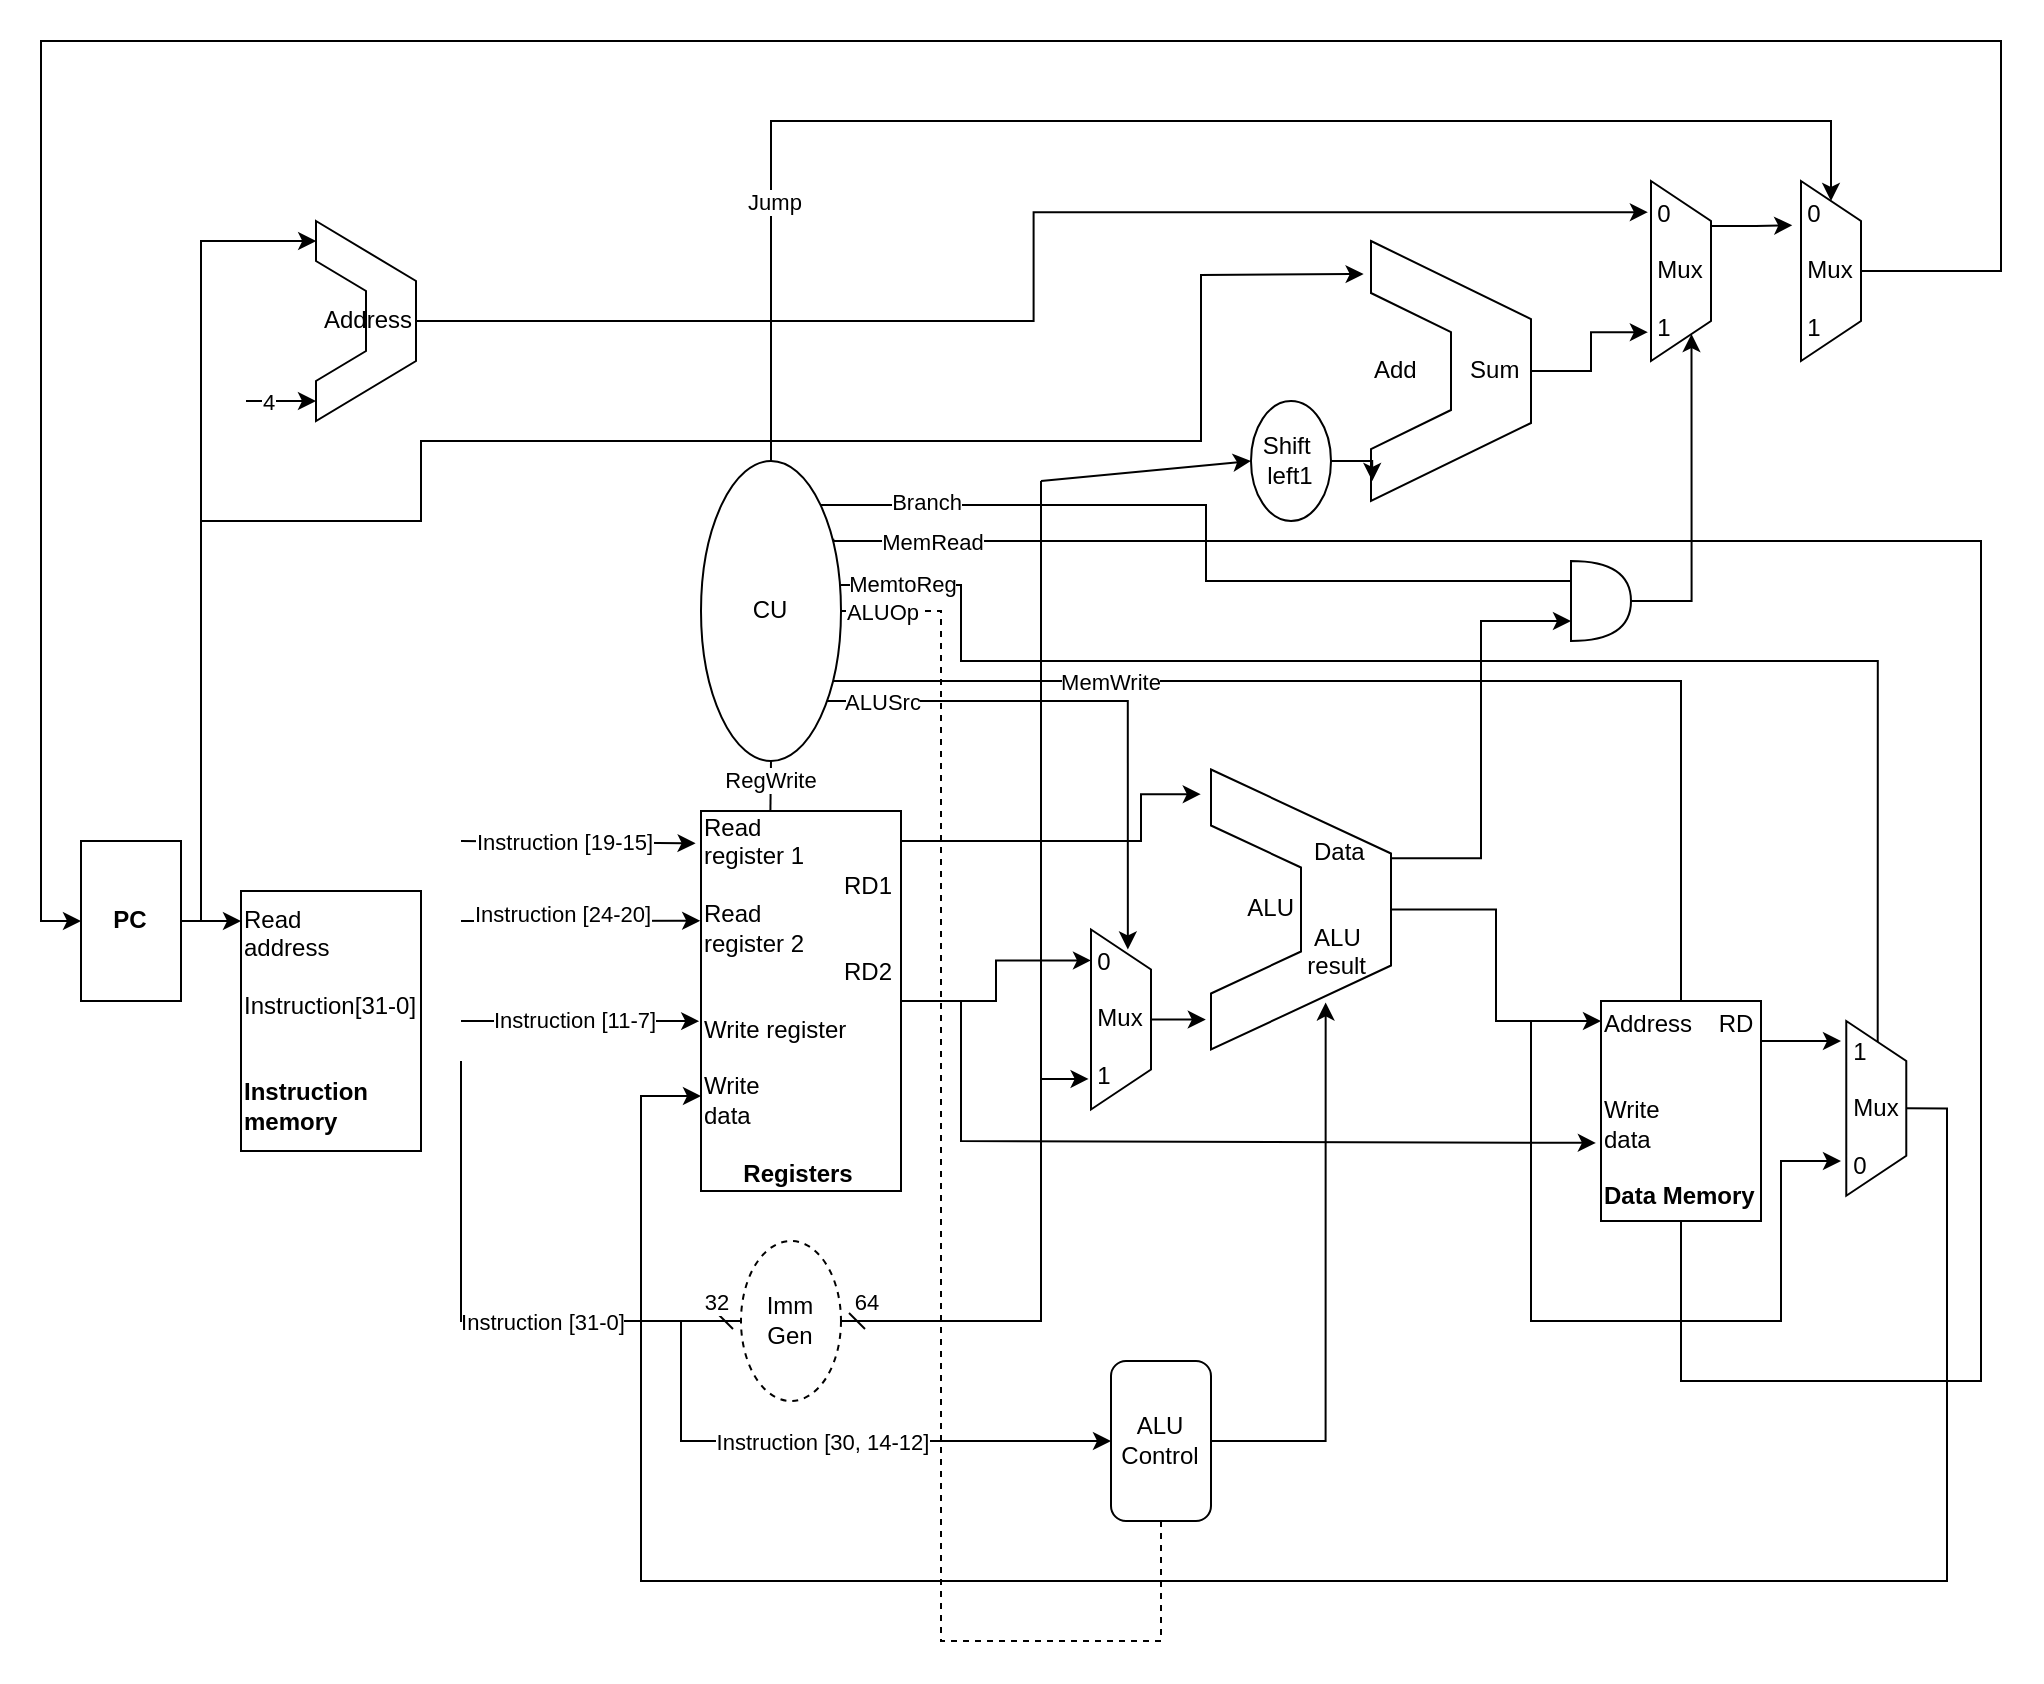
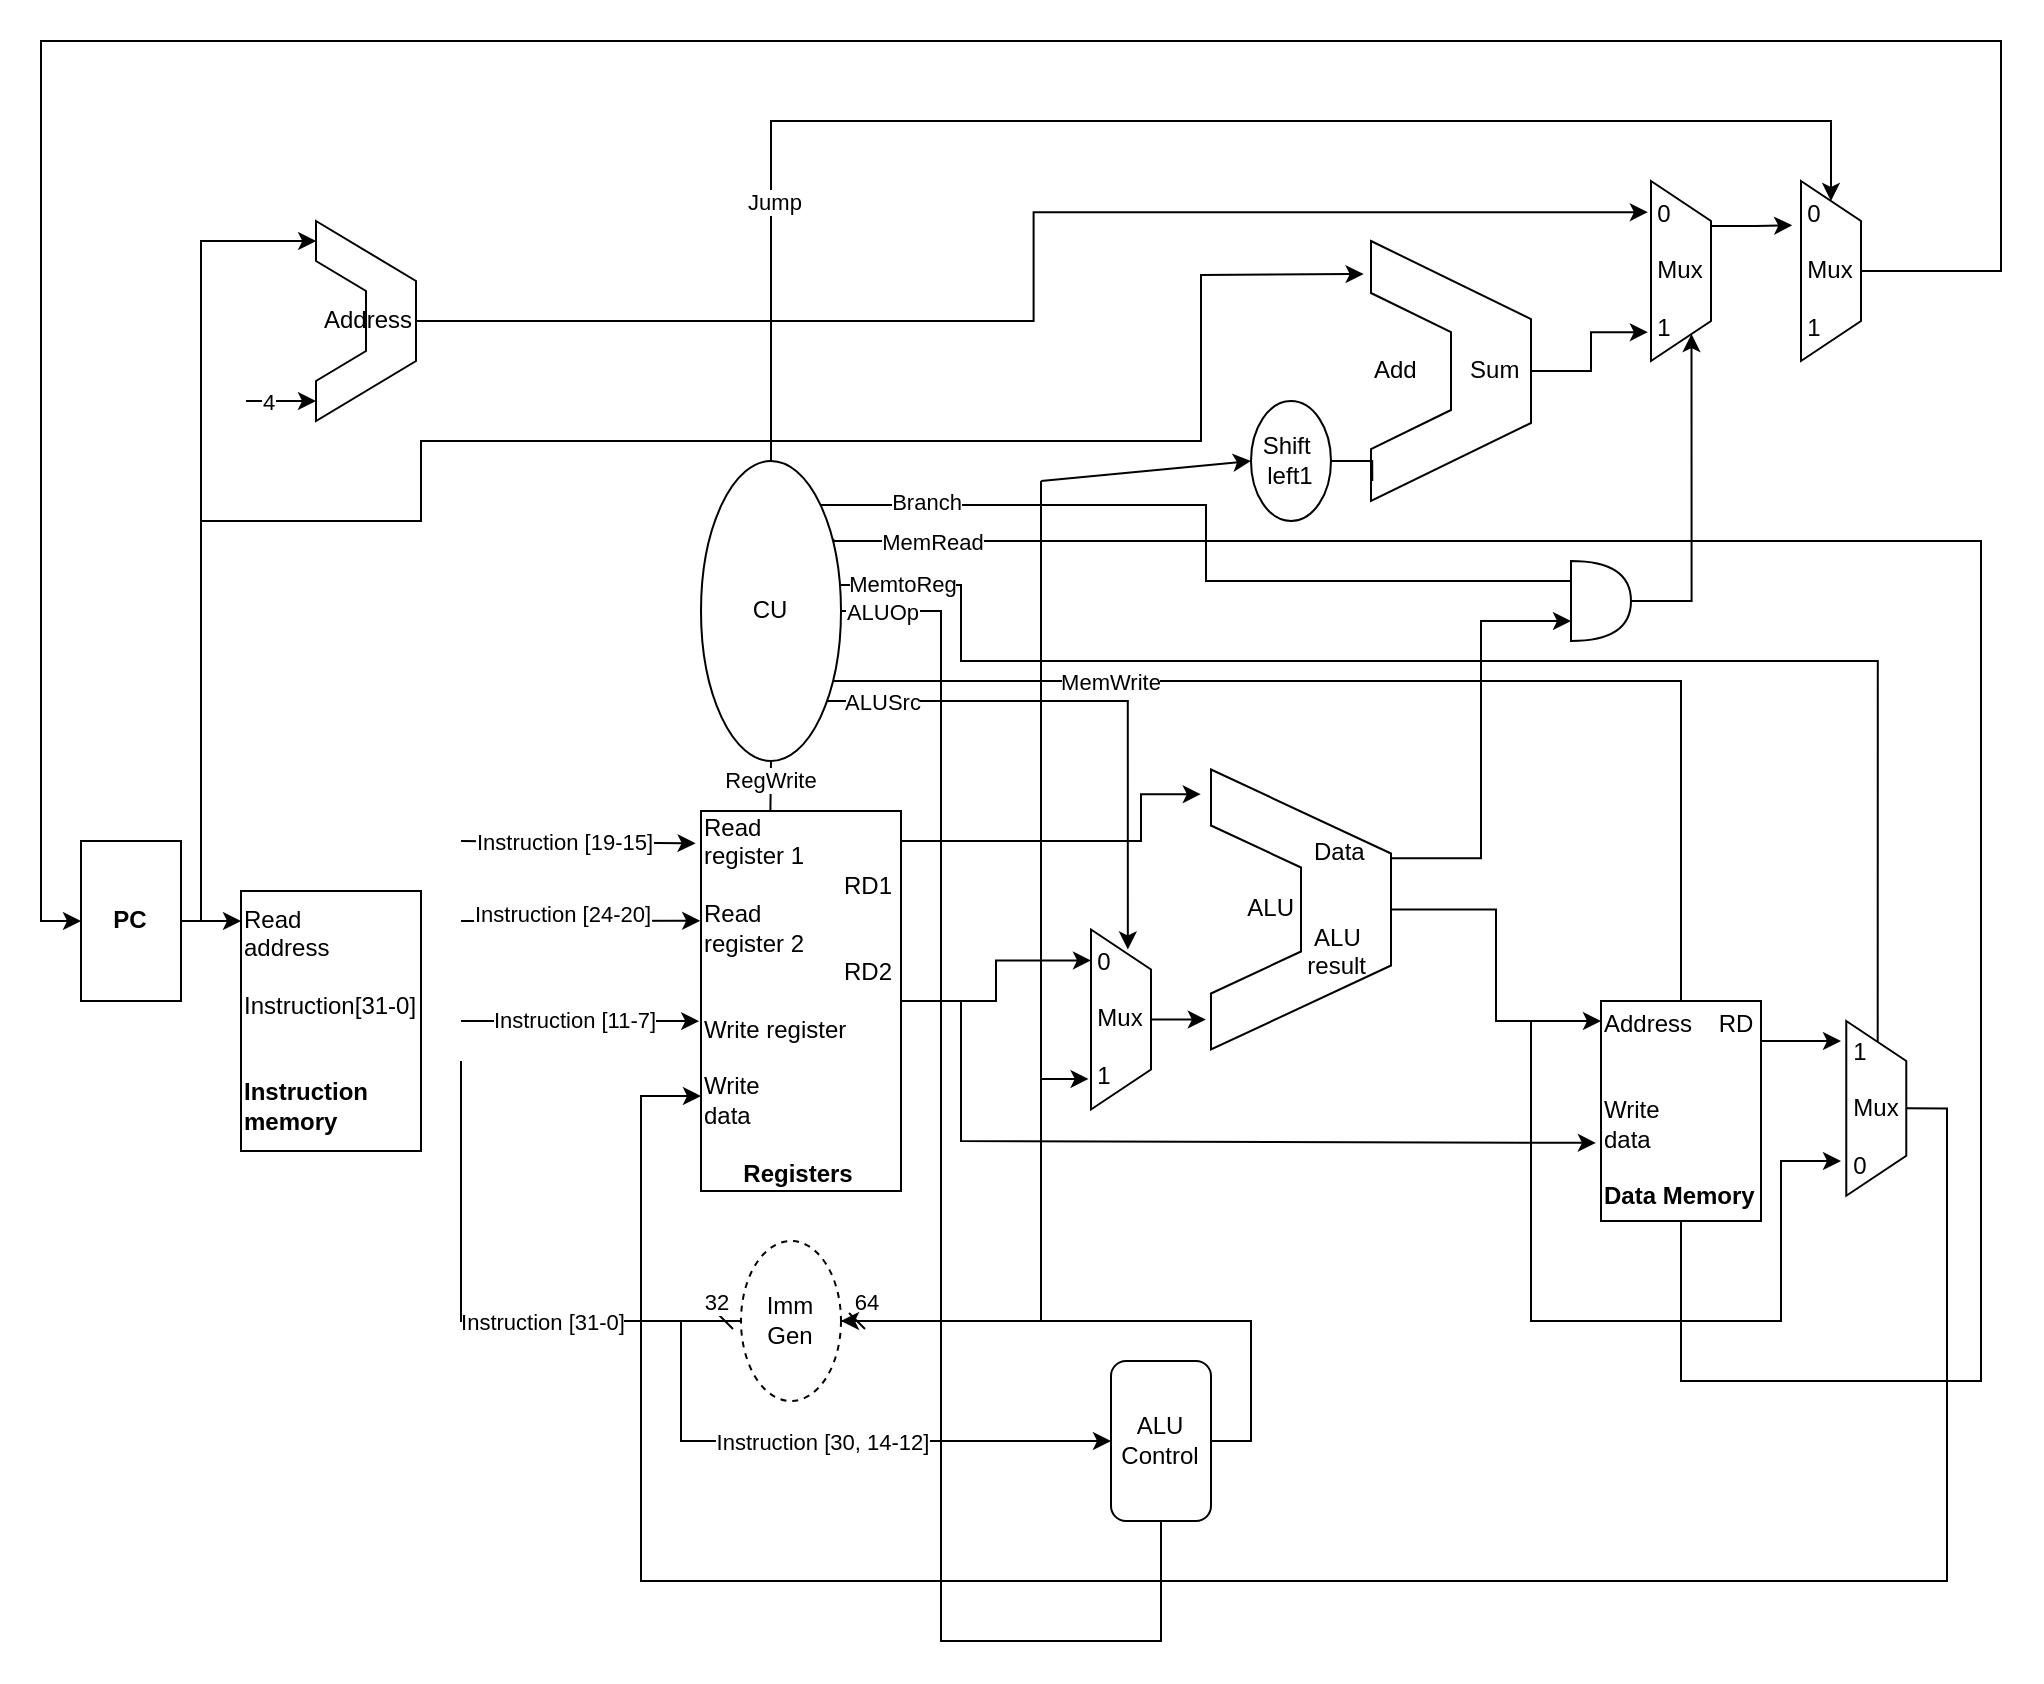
(1363, 461) -> (1363, 461)
(1326, 1267) -> (1210, 1321)
(981, 1641) -> (981, 1641)
